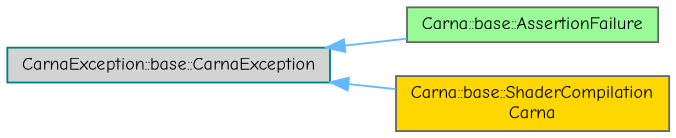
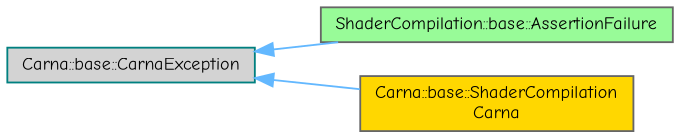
(533, 25) -> (497, 25)
(169, 65) -> (131, 65)
